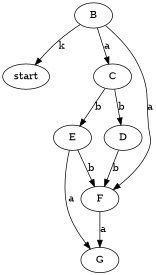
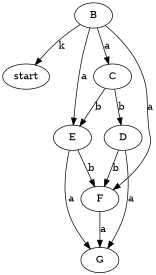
none -> (79, 73)
none -> (127, 198)
